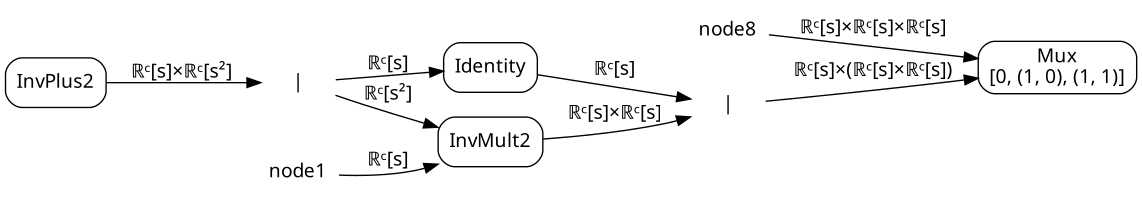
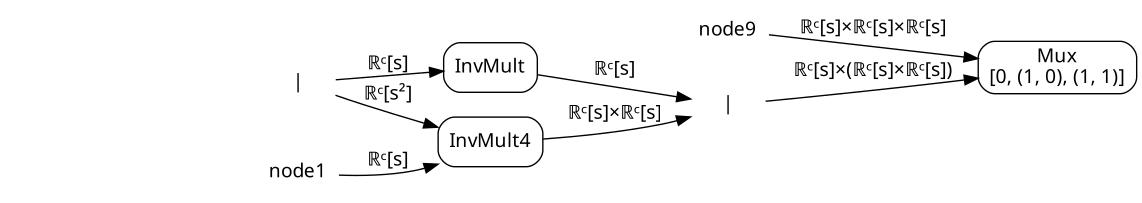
(728, 30) -> (728, 30)
(490, 68) -> (490, 68)
(56, 83) -> none
(490, 142) -> (490, 142)
